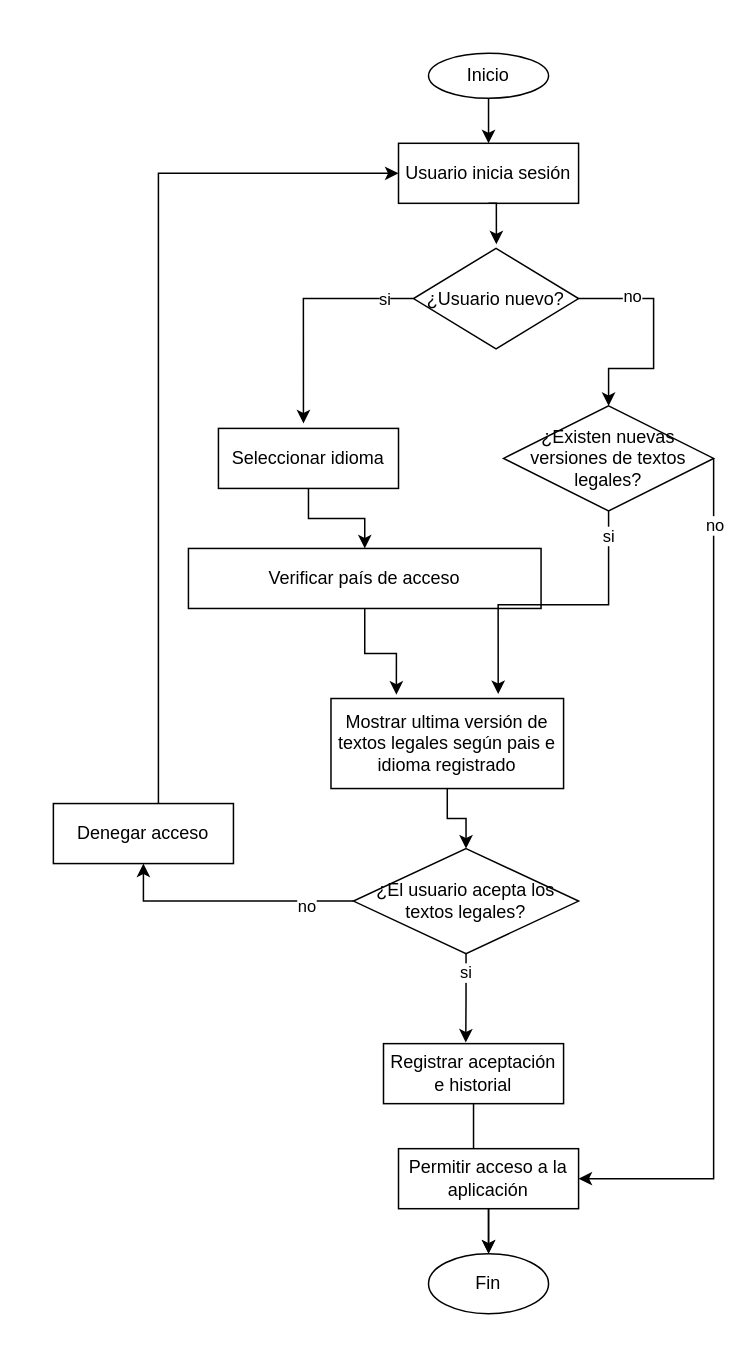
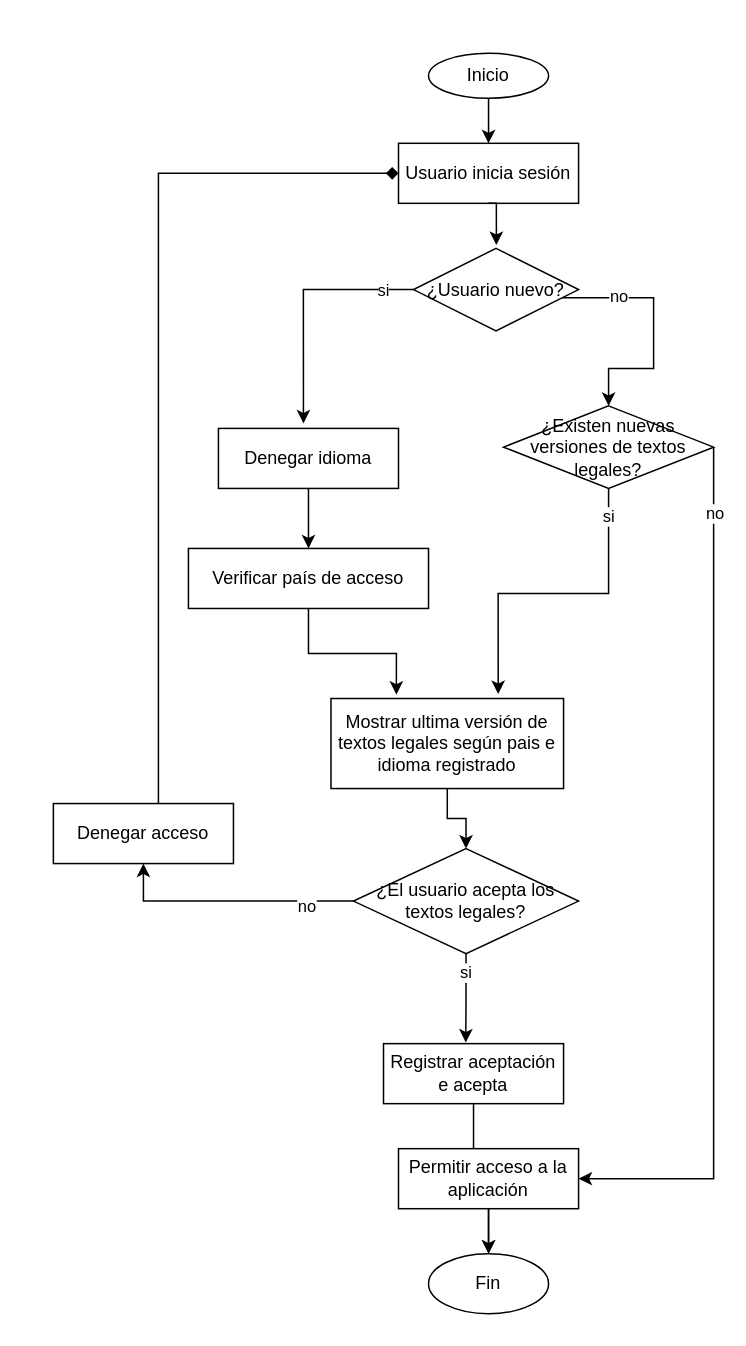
(387, 173) -> (386, 173)
(496, 299) -> (496, 290)
(308, 458) -> (308, 458)
(608, 458) -> (608, 447)
(365, 578) -> (308, 578)
(473, 1073) -> (473, 1073)
